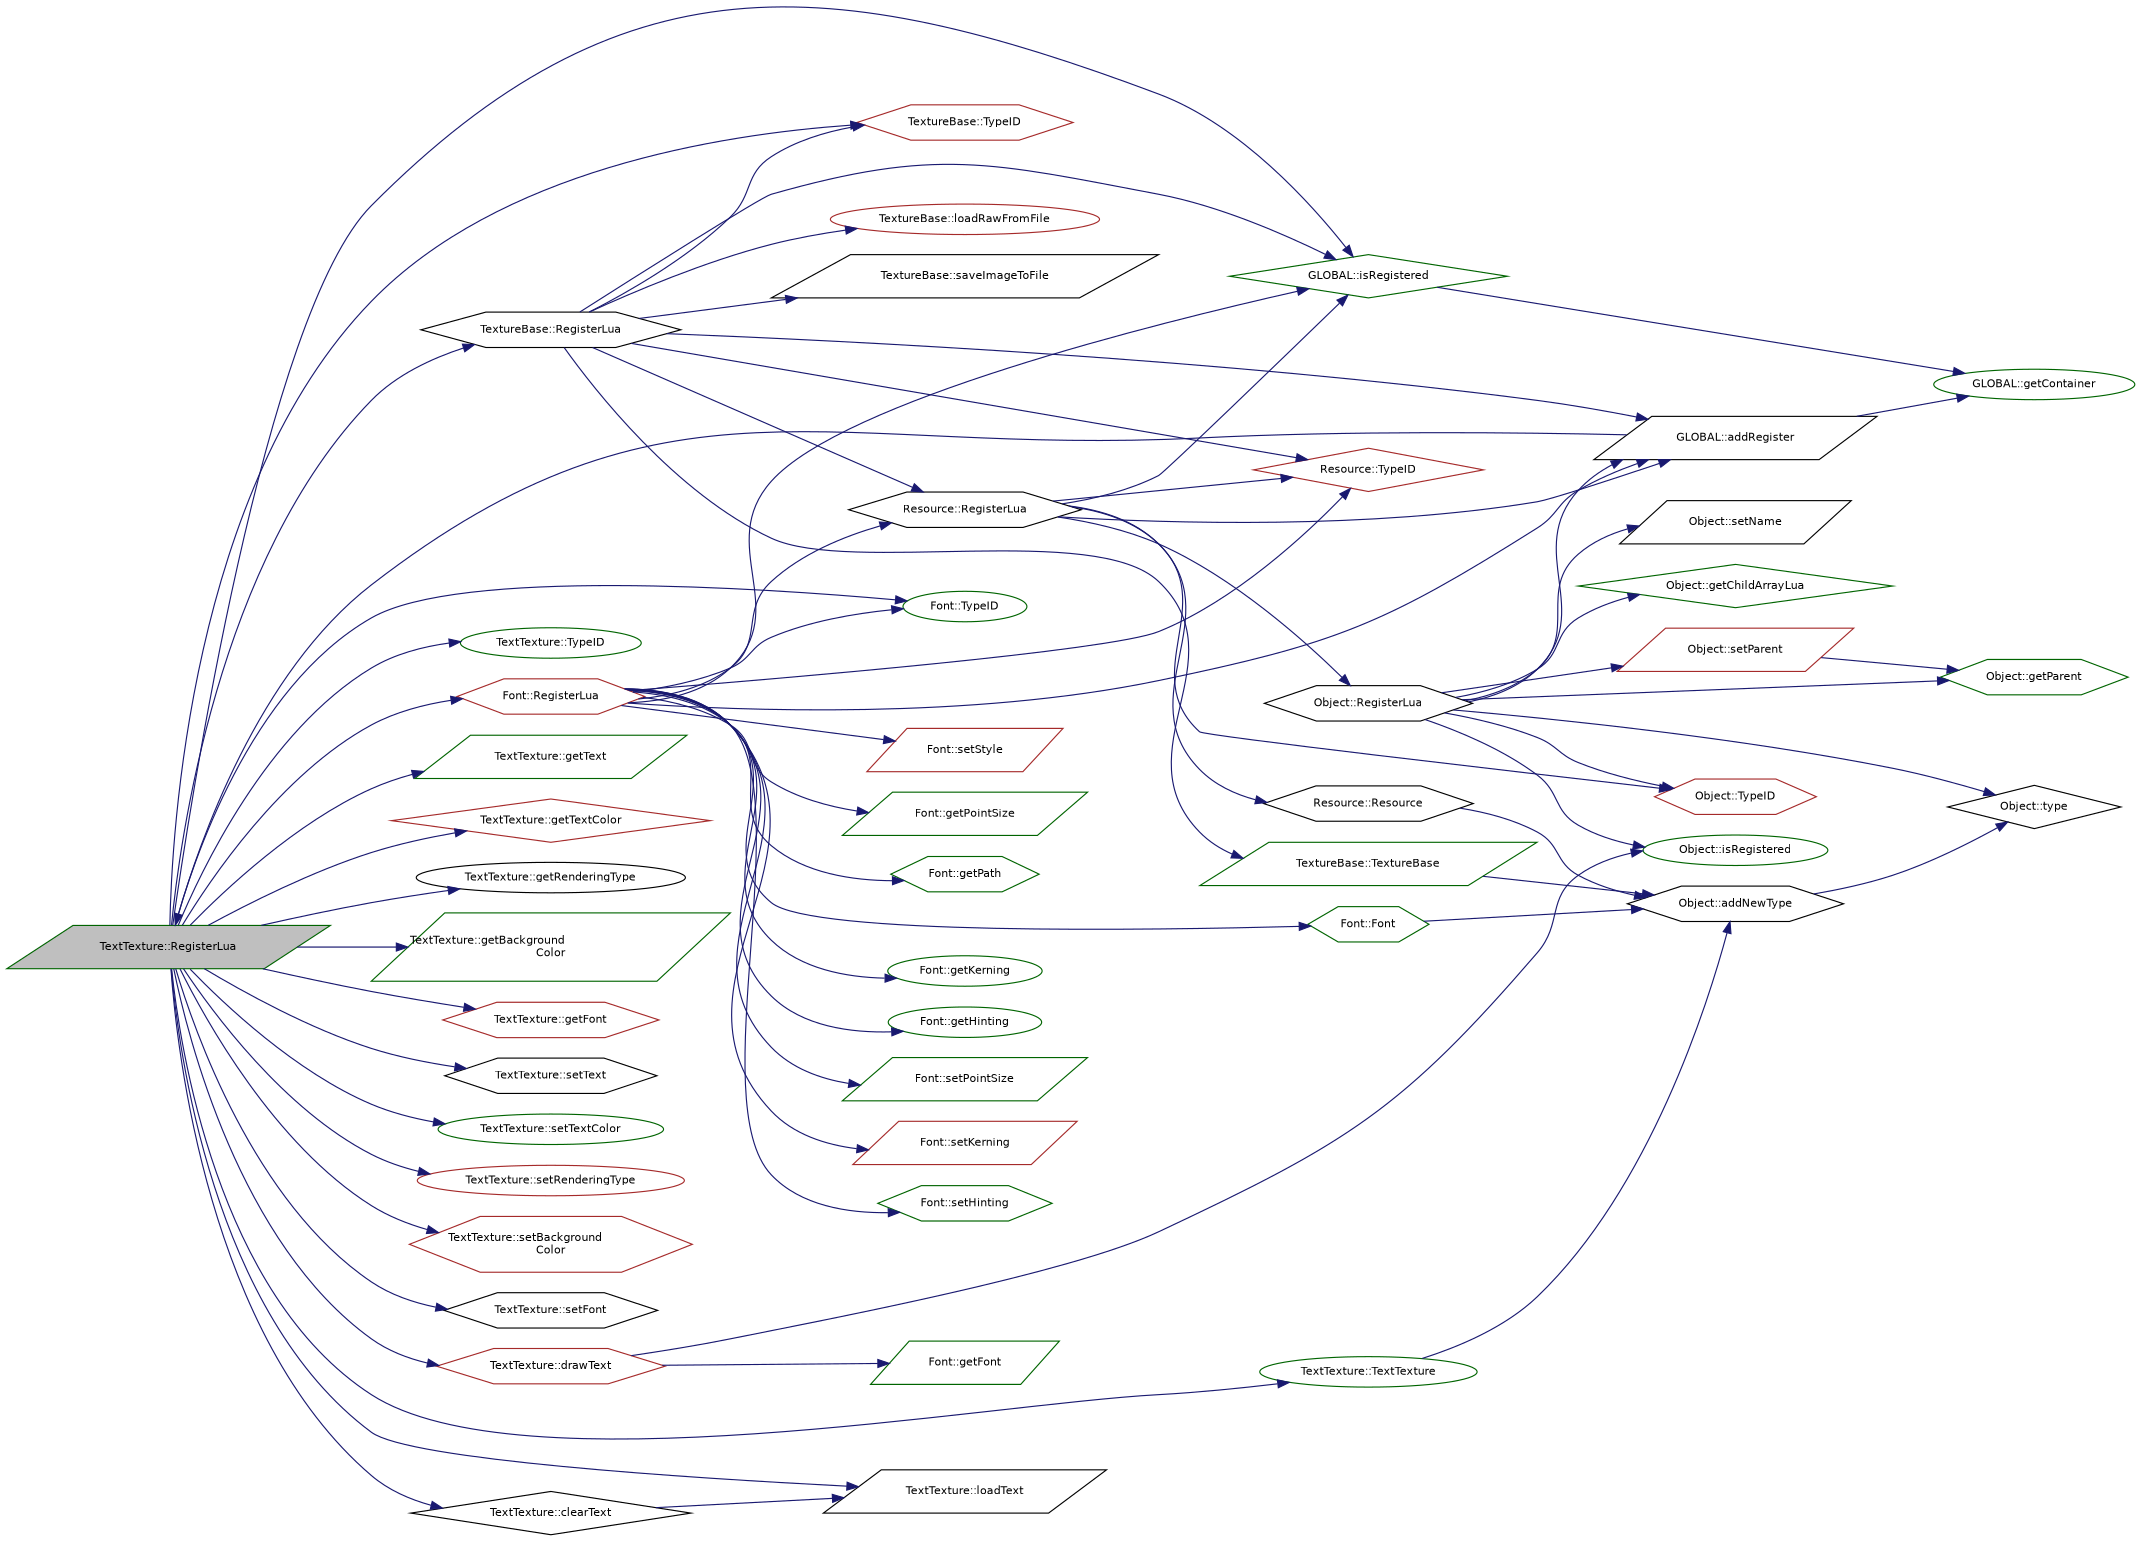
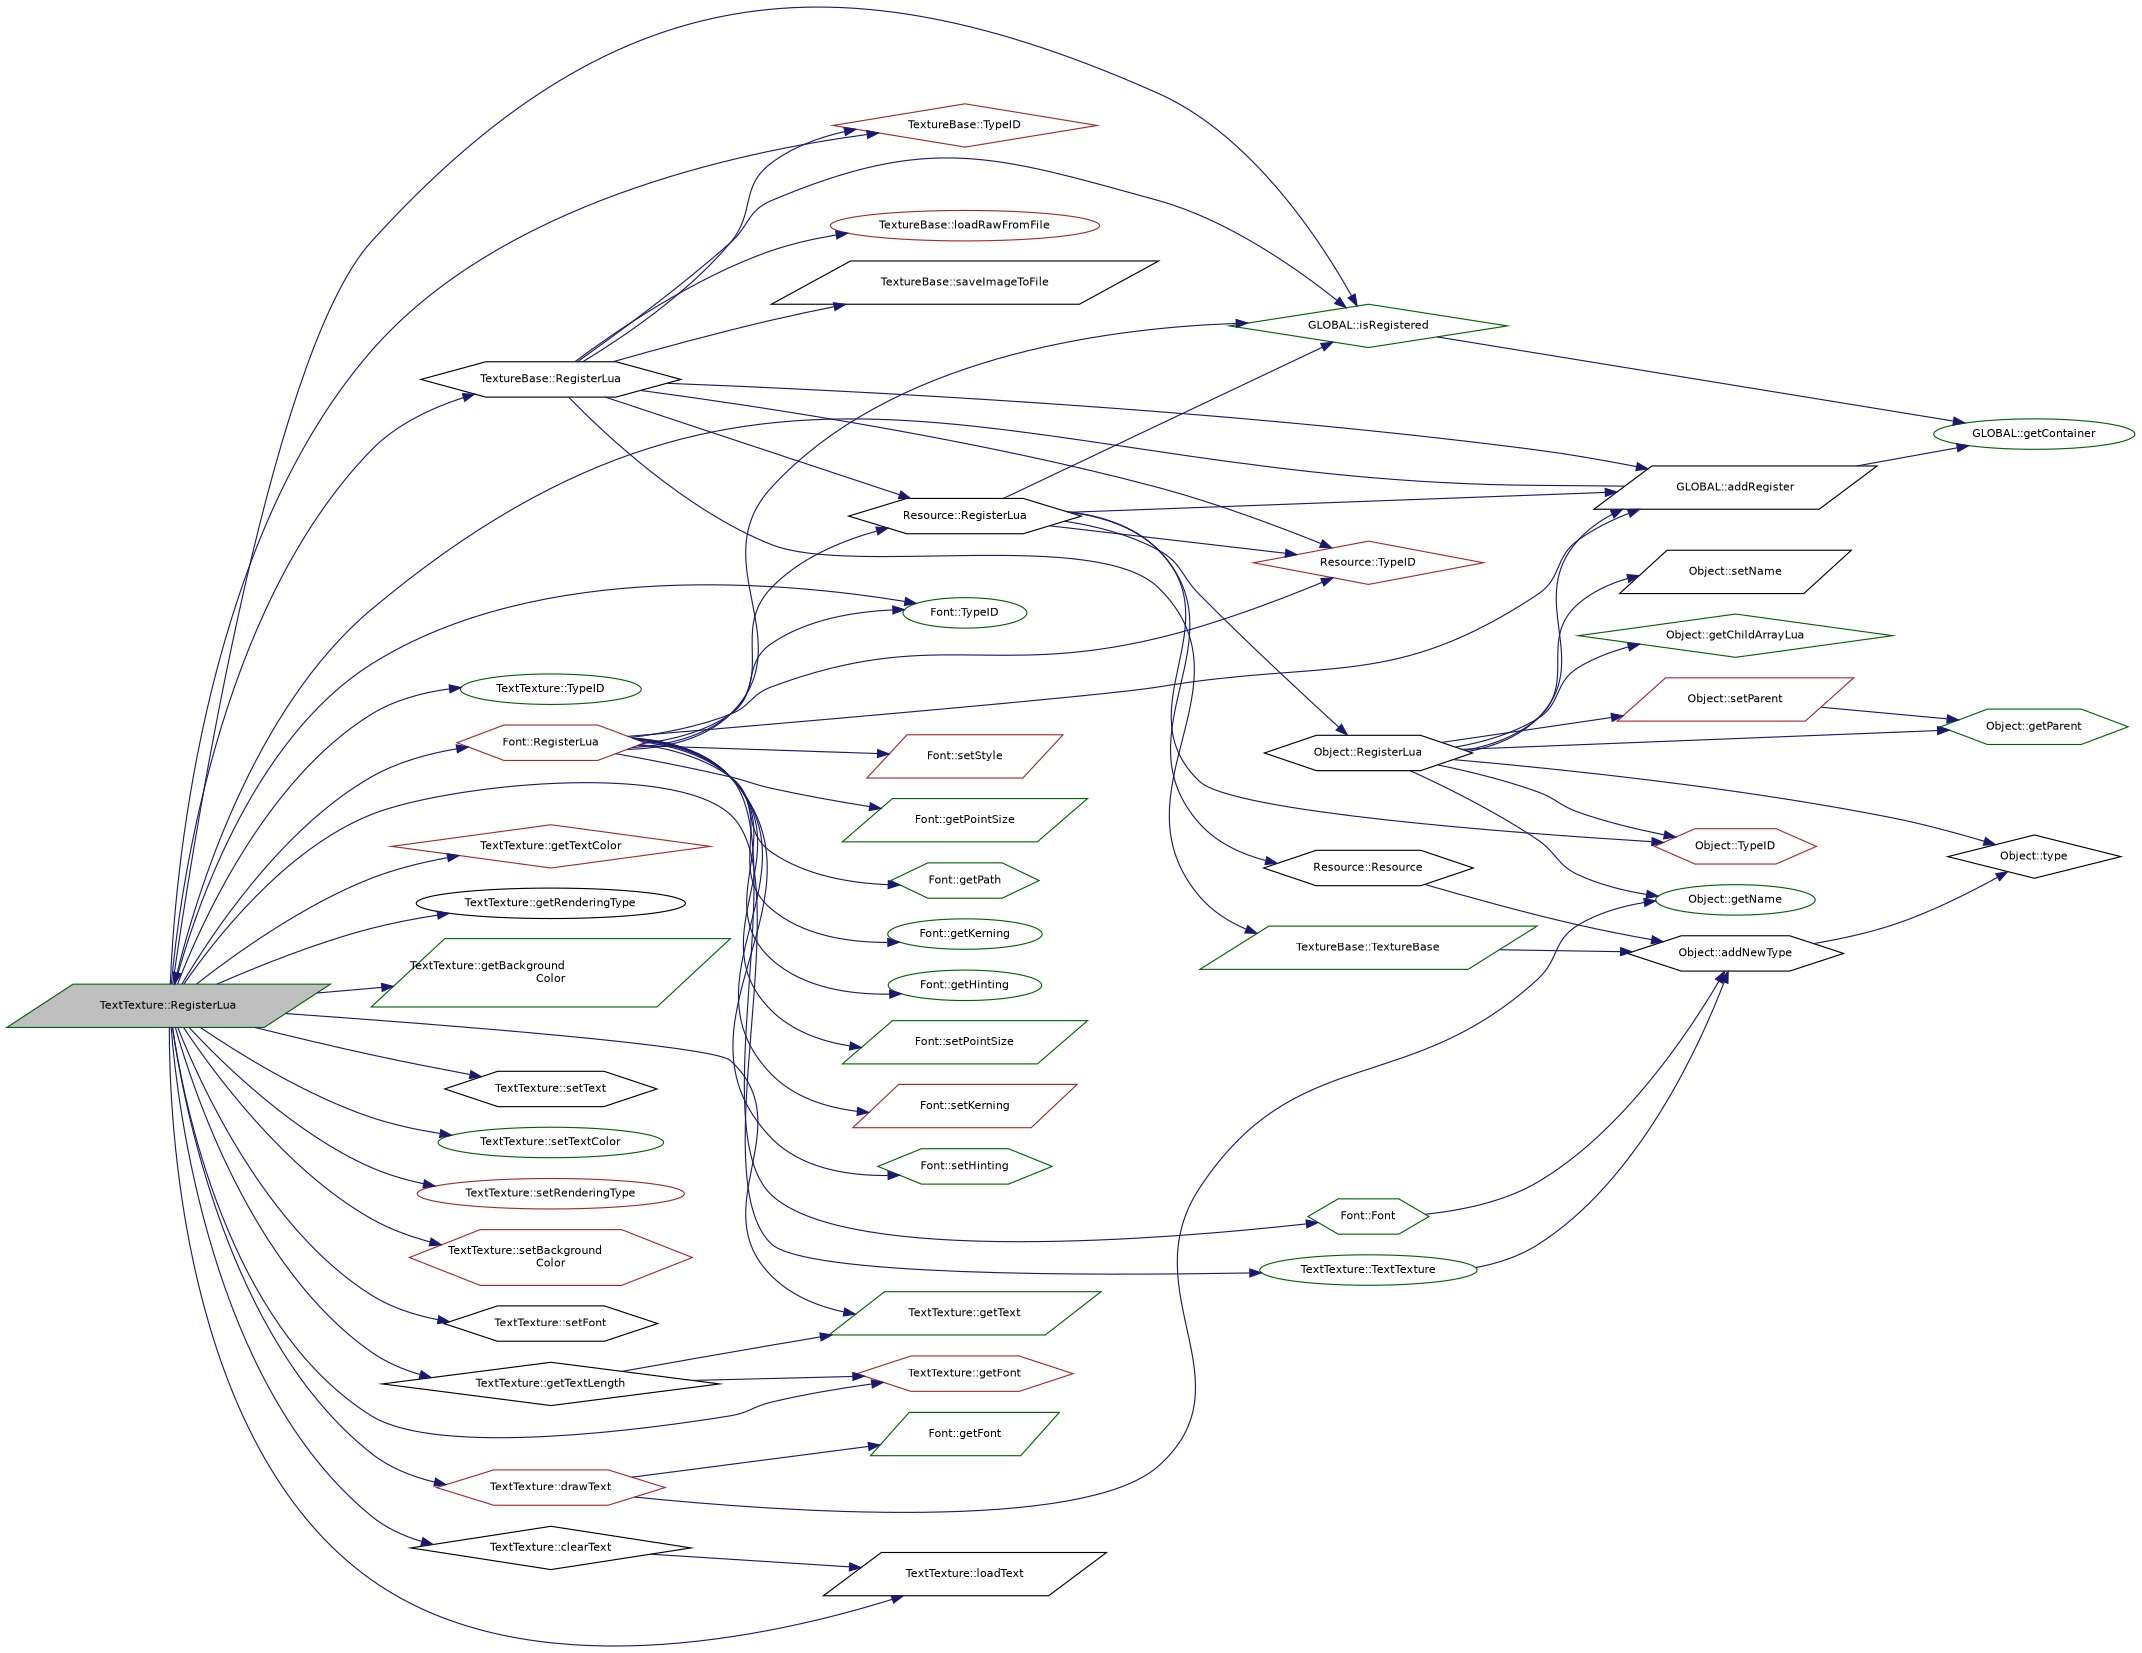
(965, 123) -> (965, 125)
(1735, 850) -> (1735, 900)
none -> (551, 1384)
